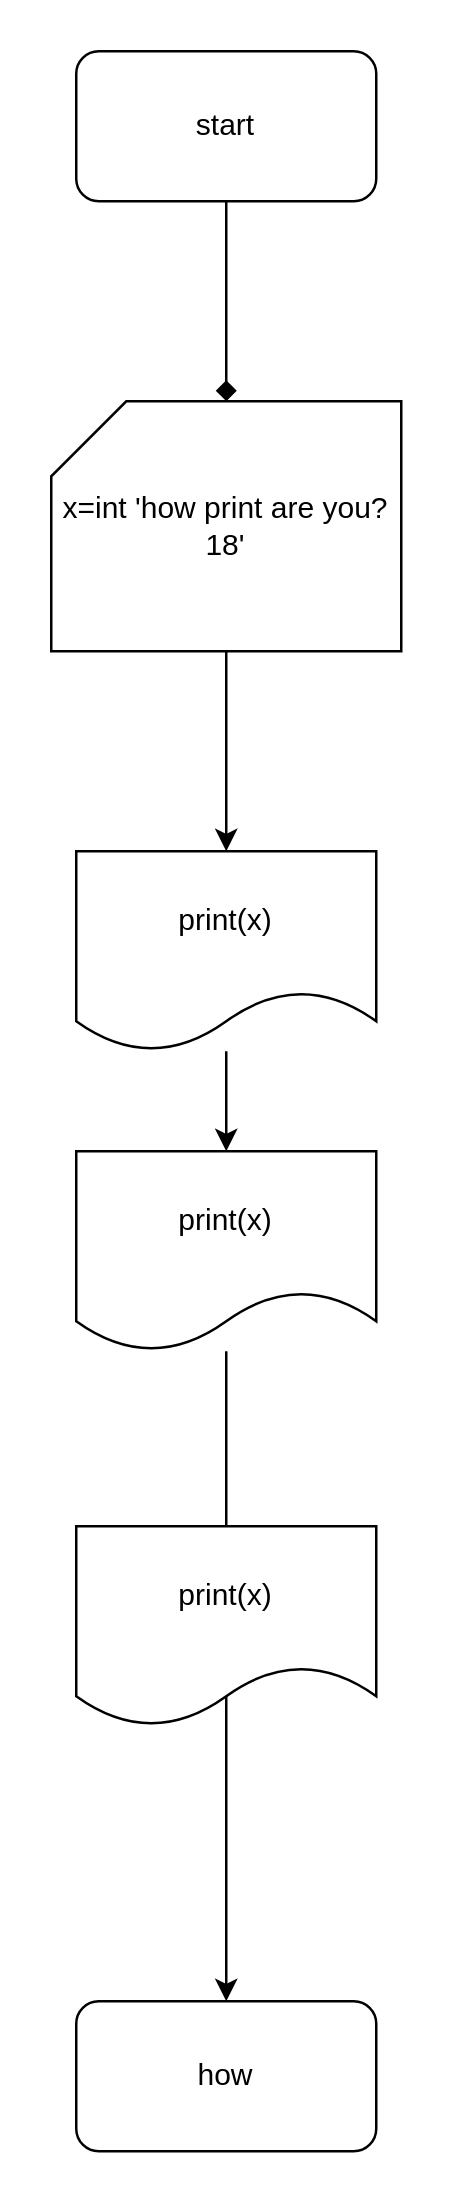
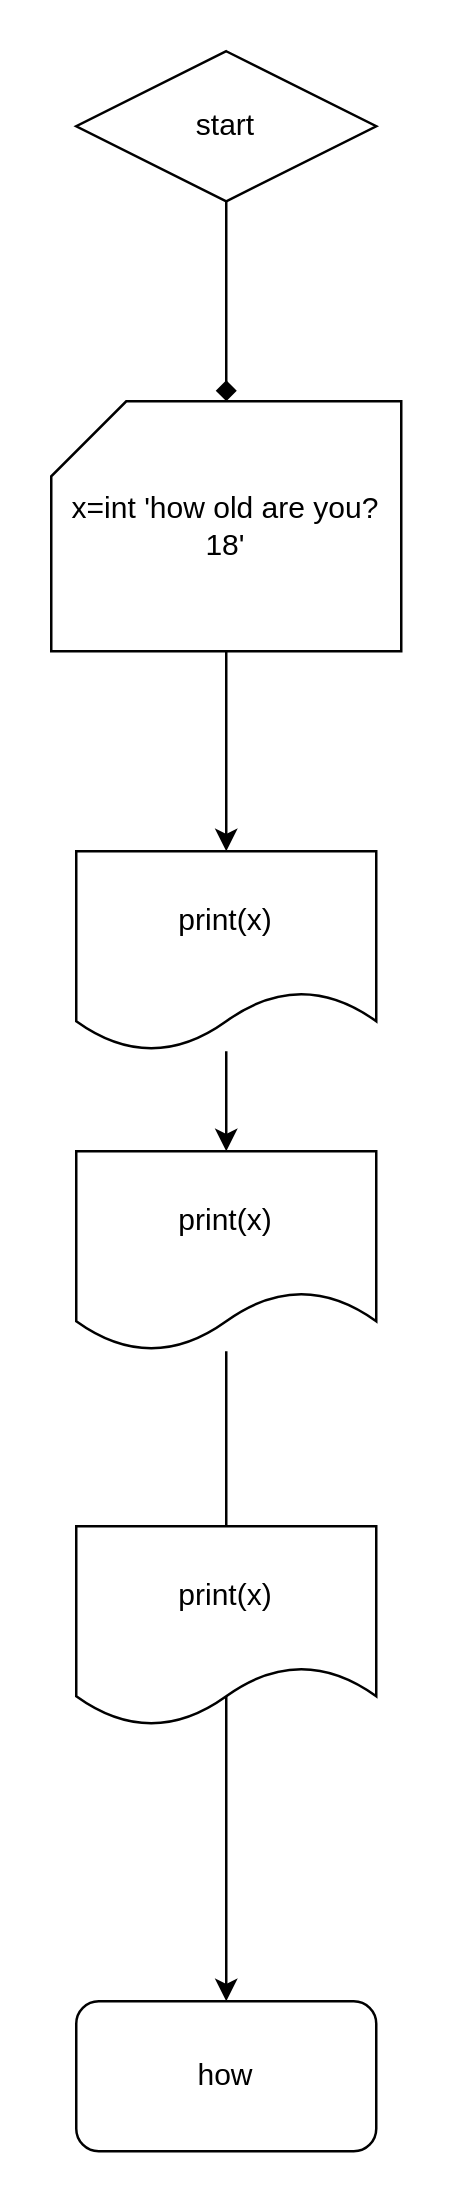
(226, 126) -> (226, 126)
(226, 526) -> (226, 526)
